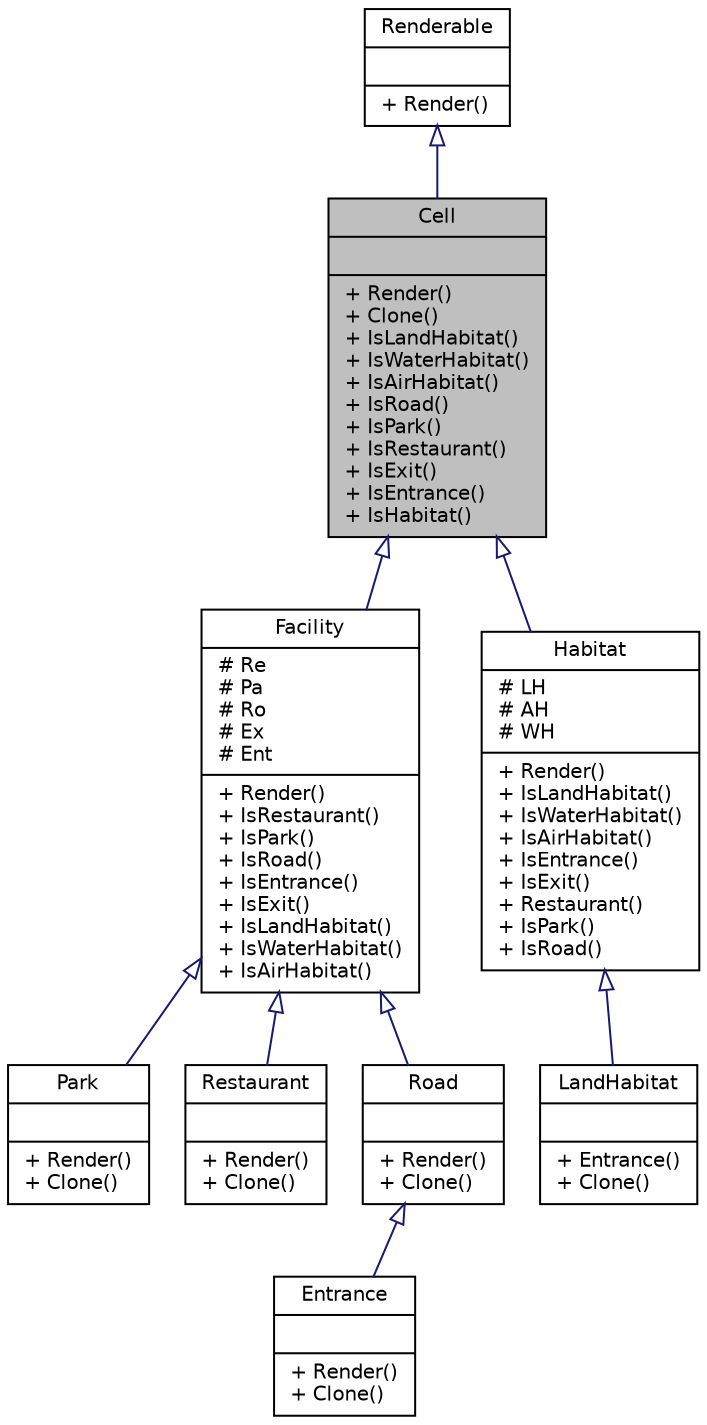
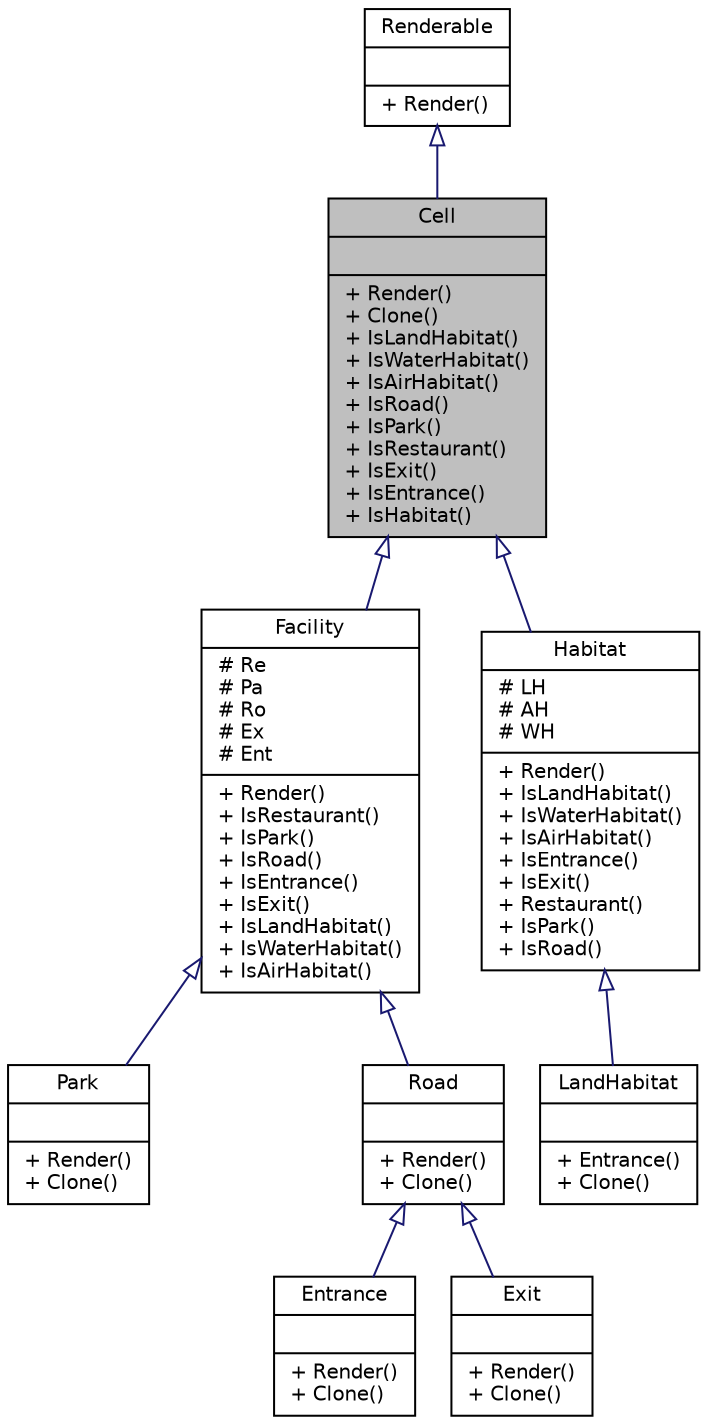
(256, 1135) -> none
none -> (522, 1346)
